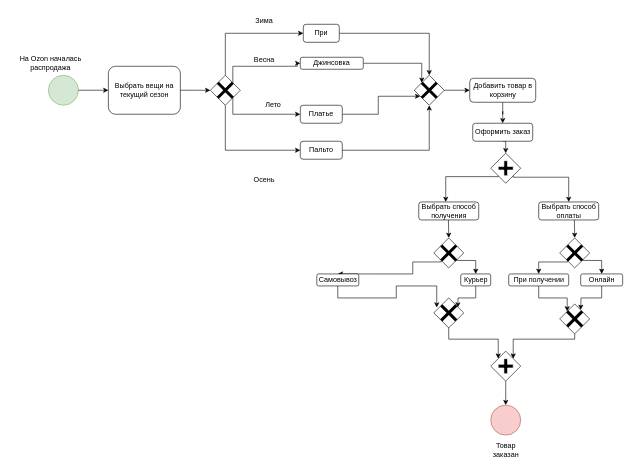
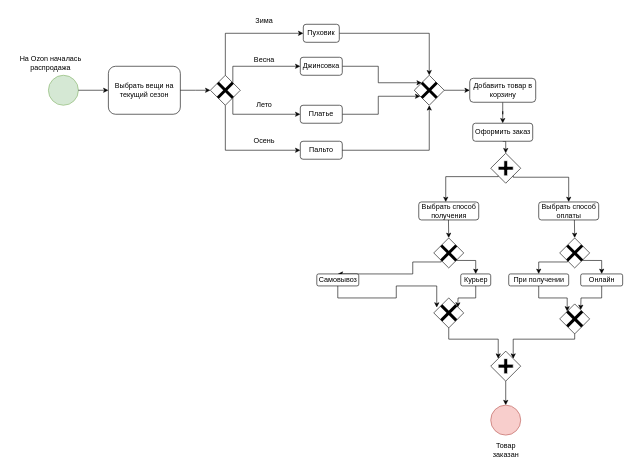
(321, 33) -> (321, 33)
(332, 63) -> (321, 66)
(273, 105) -> (264, 105)
(264, 180) -> (264, 141)
